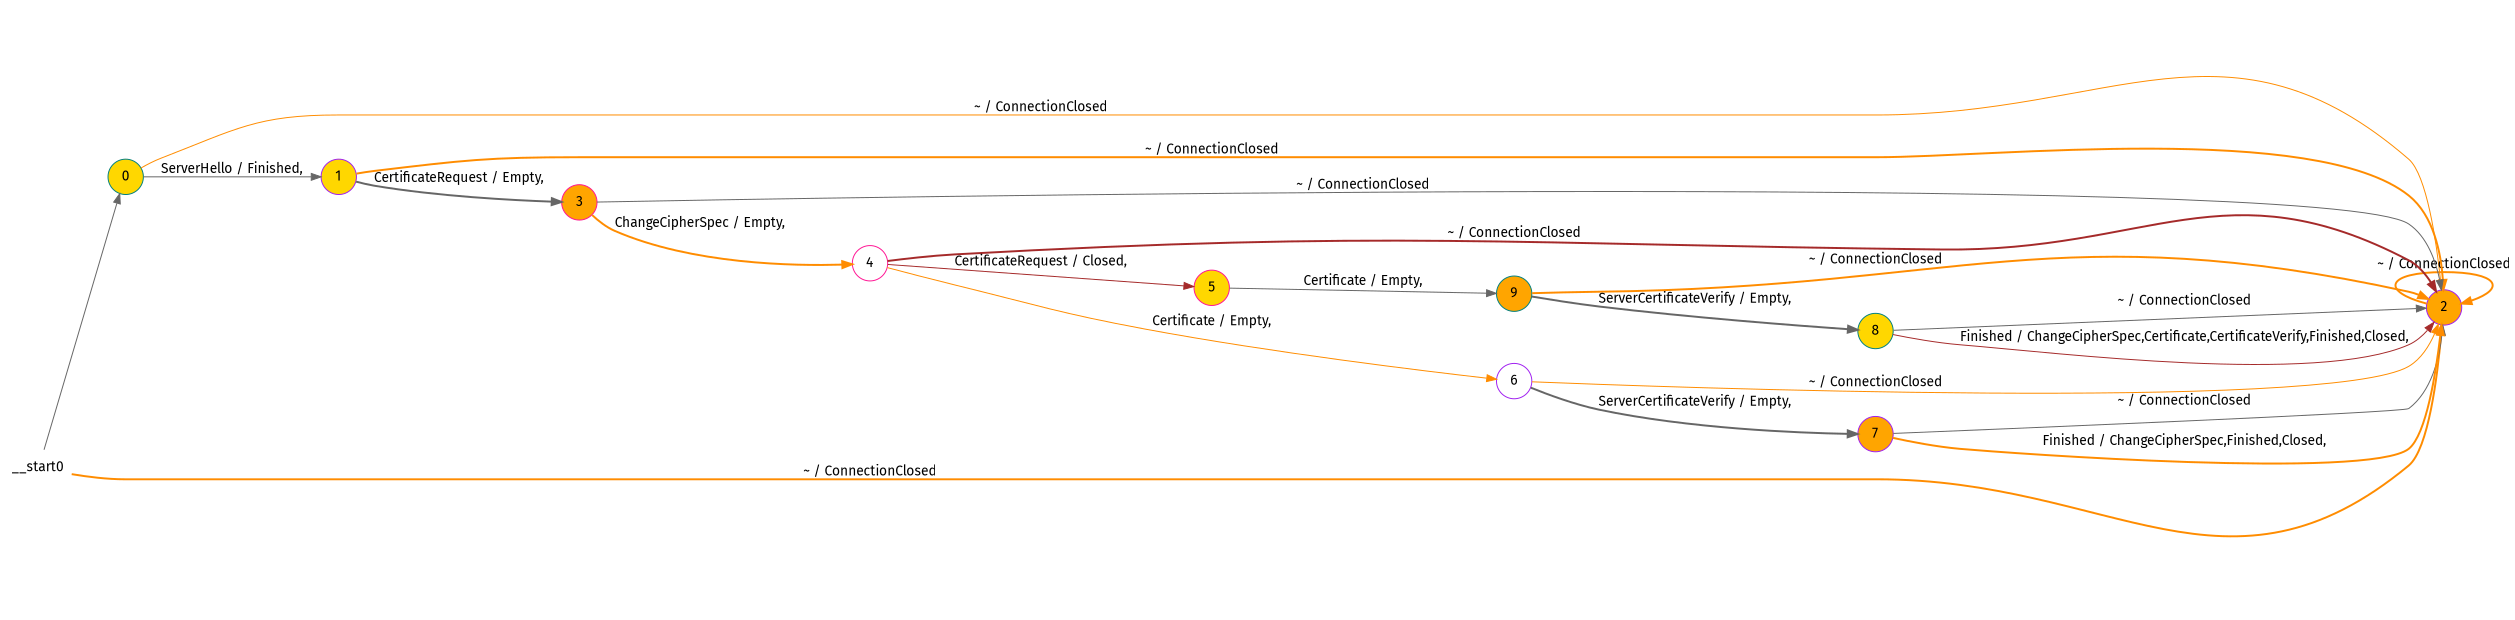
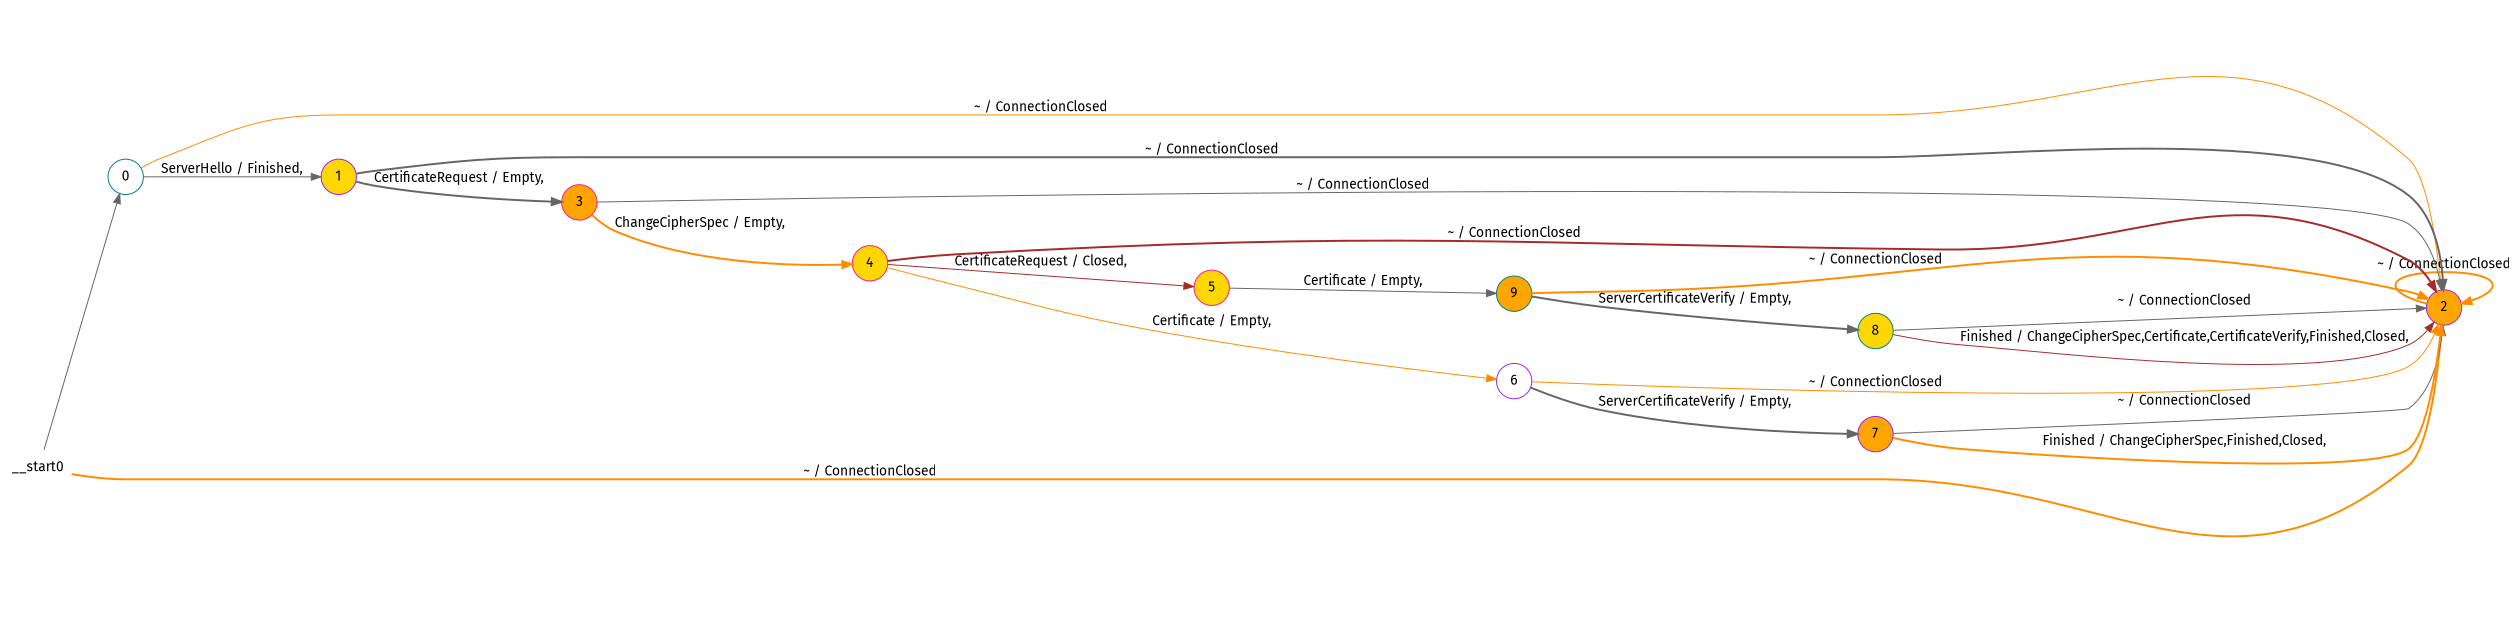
(1433, 157) -> (1433, 157)
(126, 177) -> (126, 177)
(870, 263) -> (870, 263)
